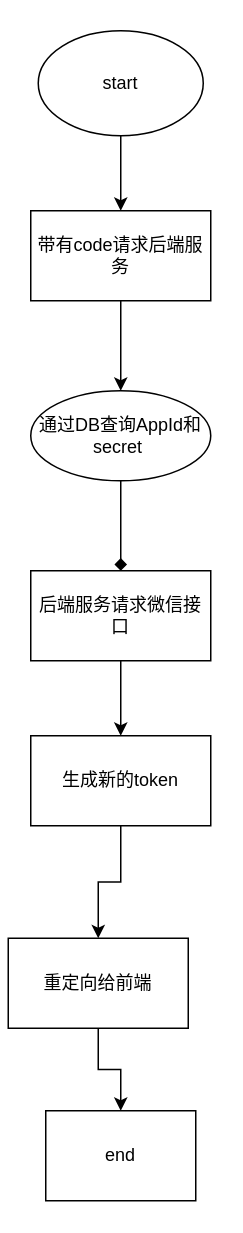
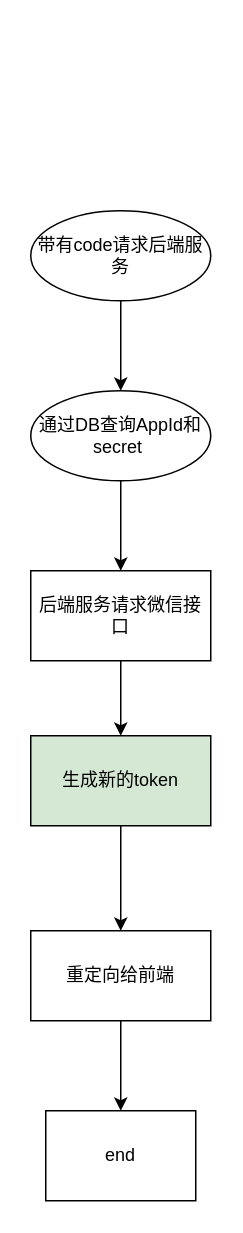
(121, 83) -> none
(121, 168) -> none
(121, 256) -> (121, 256)
(121, 558) -> (121, 559)
(121, 781) -> (121, 781)
(98, 983) -> (121, 976)
